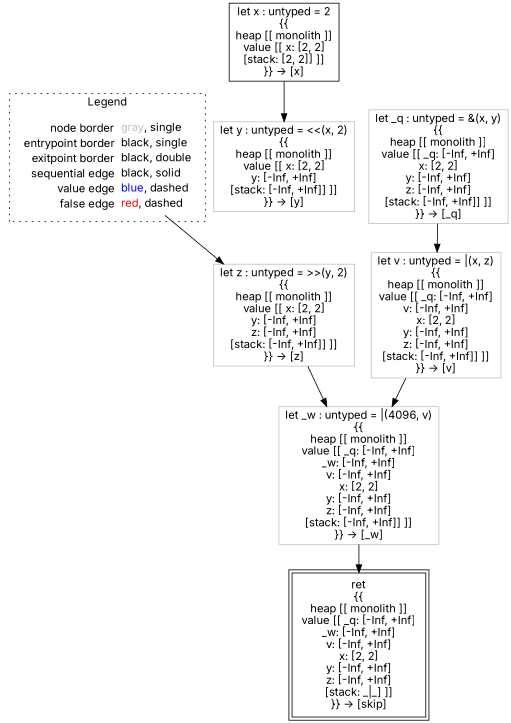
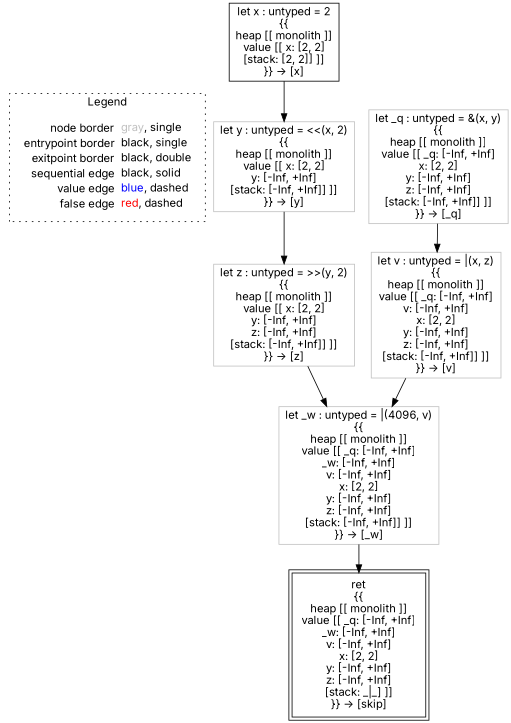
(191, 237) -> (284, 234)
